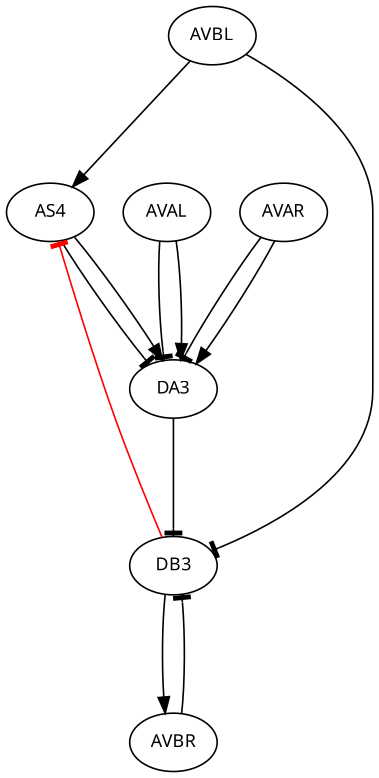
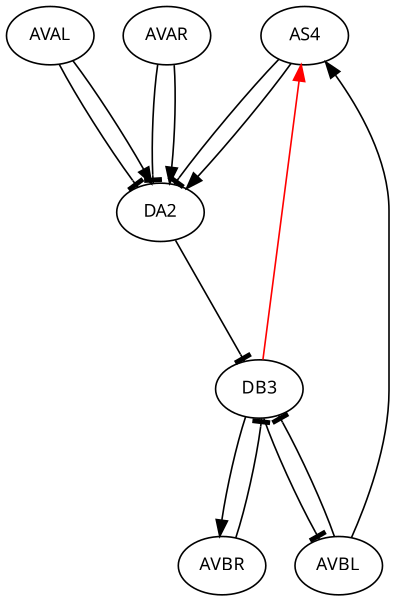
(173, 389) -> (160, 212)
(107, 395) -> (281, 220)
none -> (288, 476)
